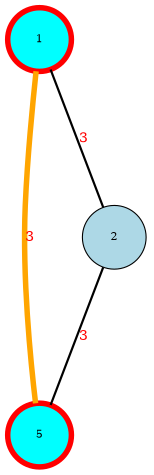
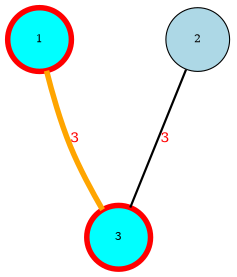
(77, 138) -> none
(40, 435) -> (119, 237)
